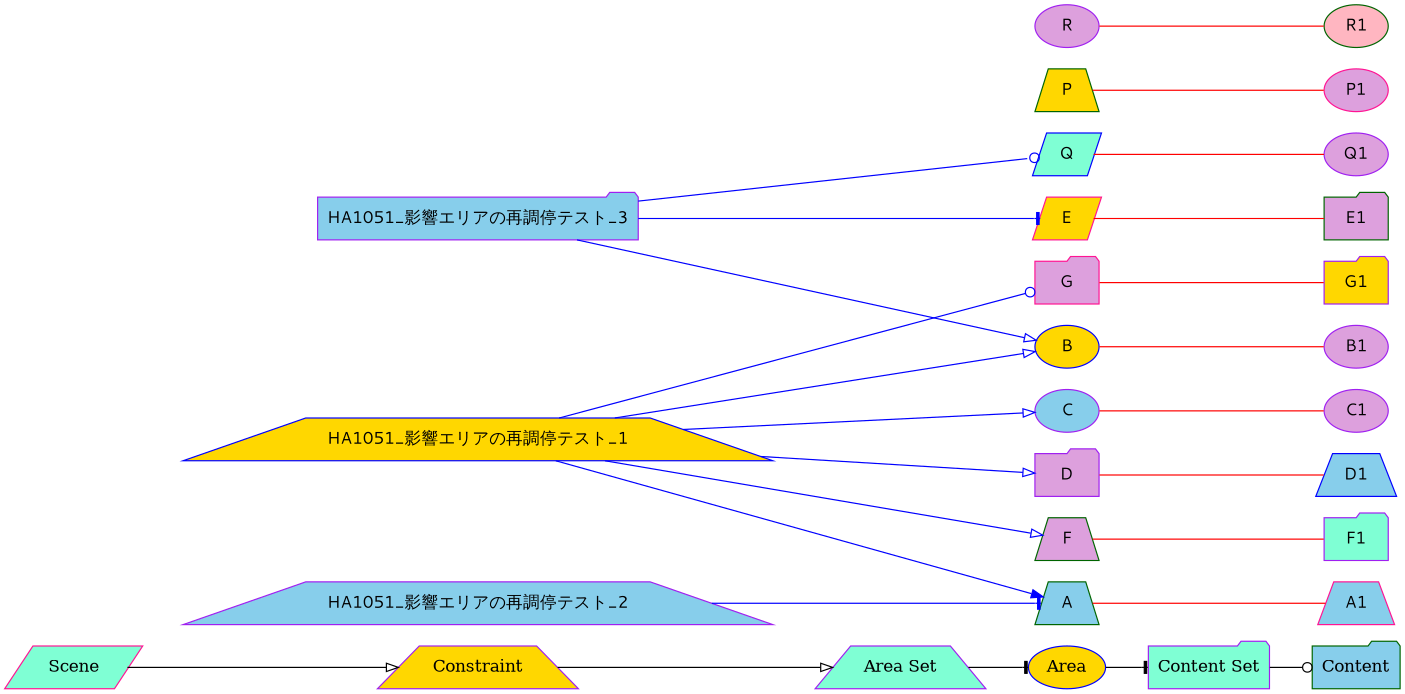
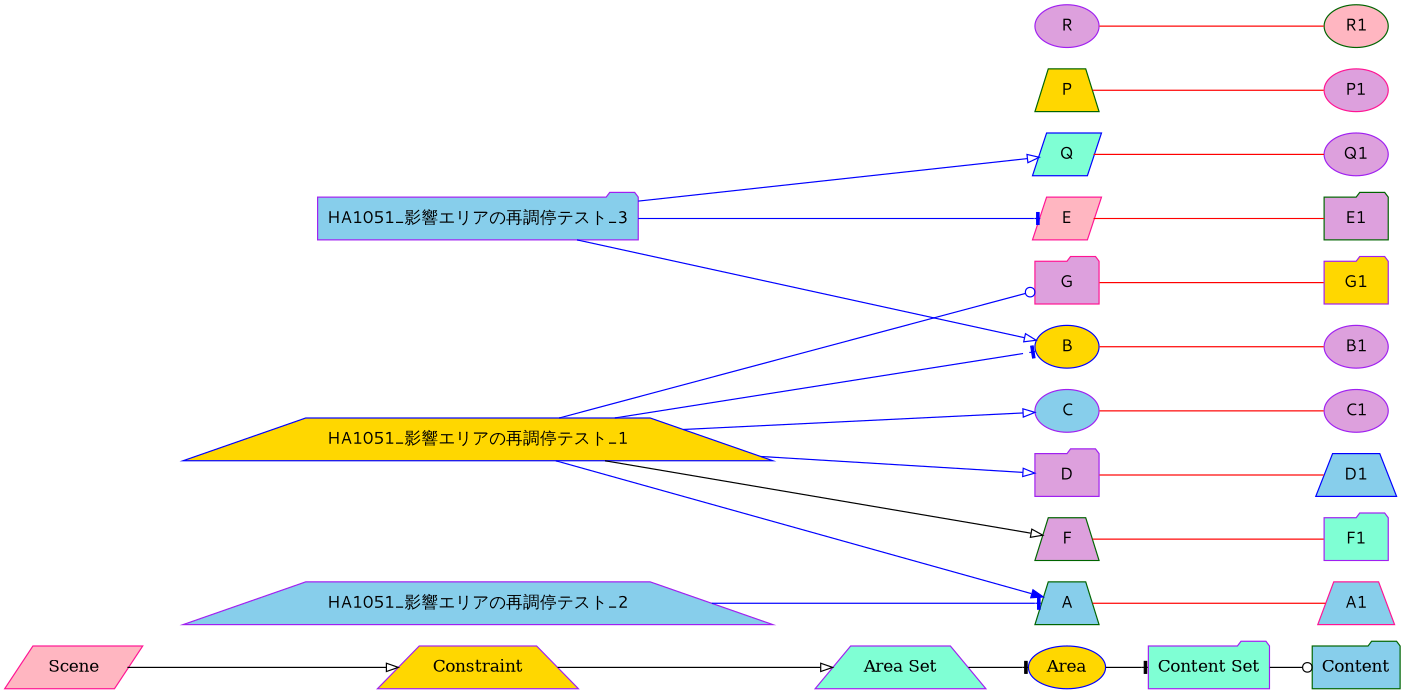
(833, 180) -> (833, 180)
(1067, 218) -> (1067, 218)
(819, 386) -> (819, 386)
(818, 497) -> (818, 497)
(74, 667) -> (74, 667)
